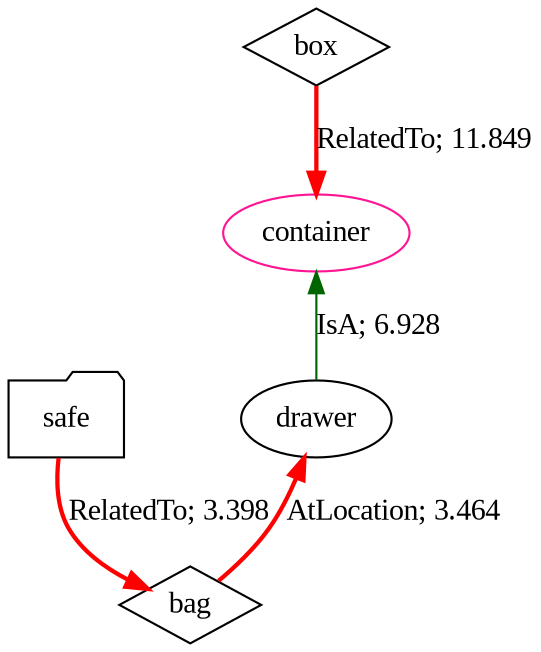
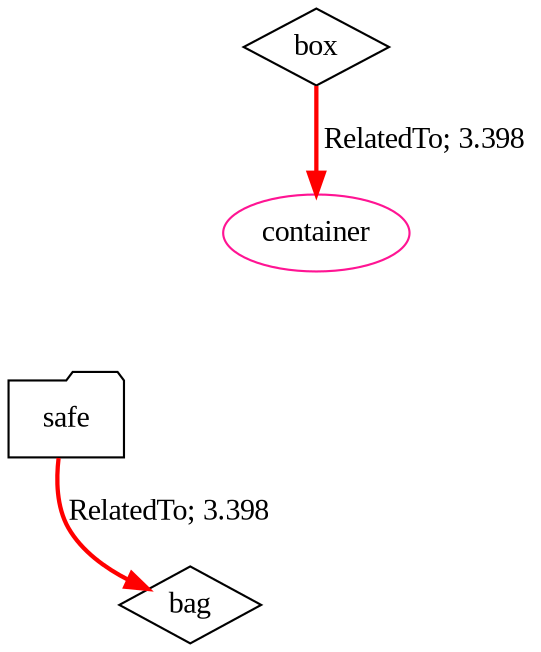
(424, 140) -> (424, 140)
(316, 419) -> none
